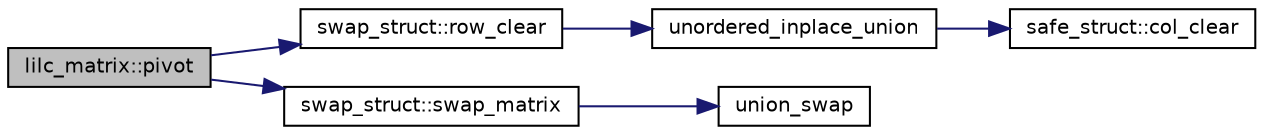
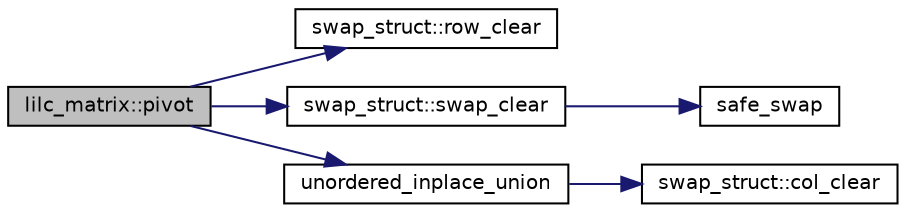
(597, 29) -> (258, 143)
(1133, 29) -> (770, 184)
(431, 106) -> (426, 106)
(794, 106) -> (770, 106)
